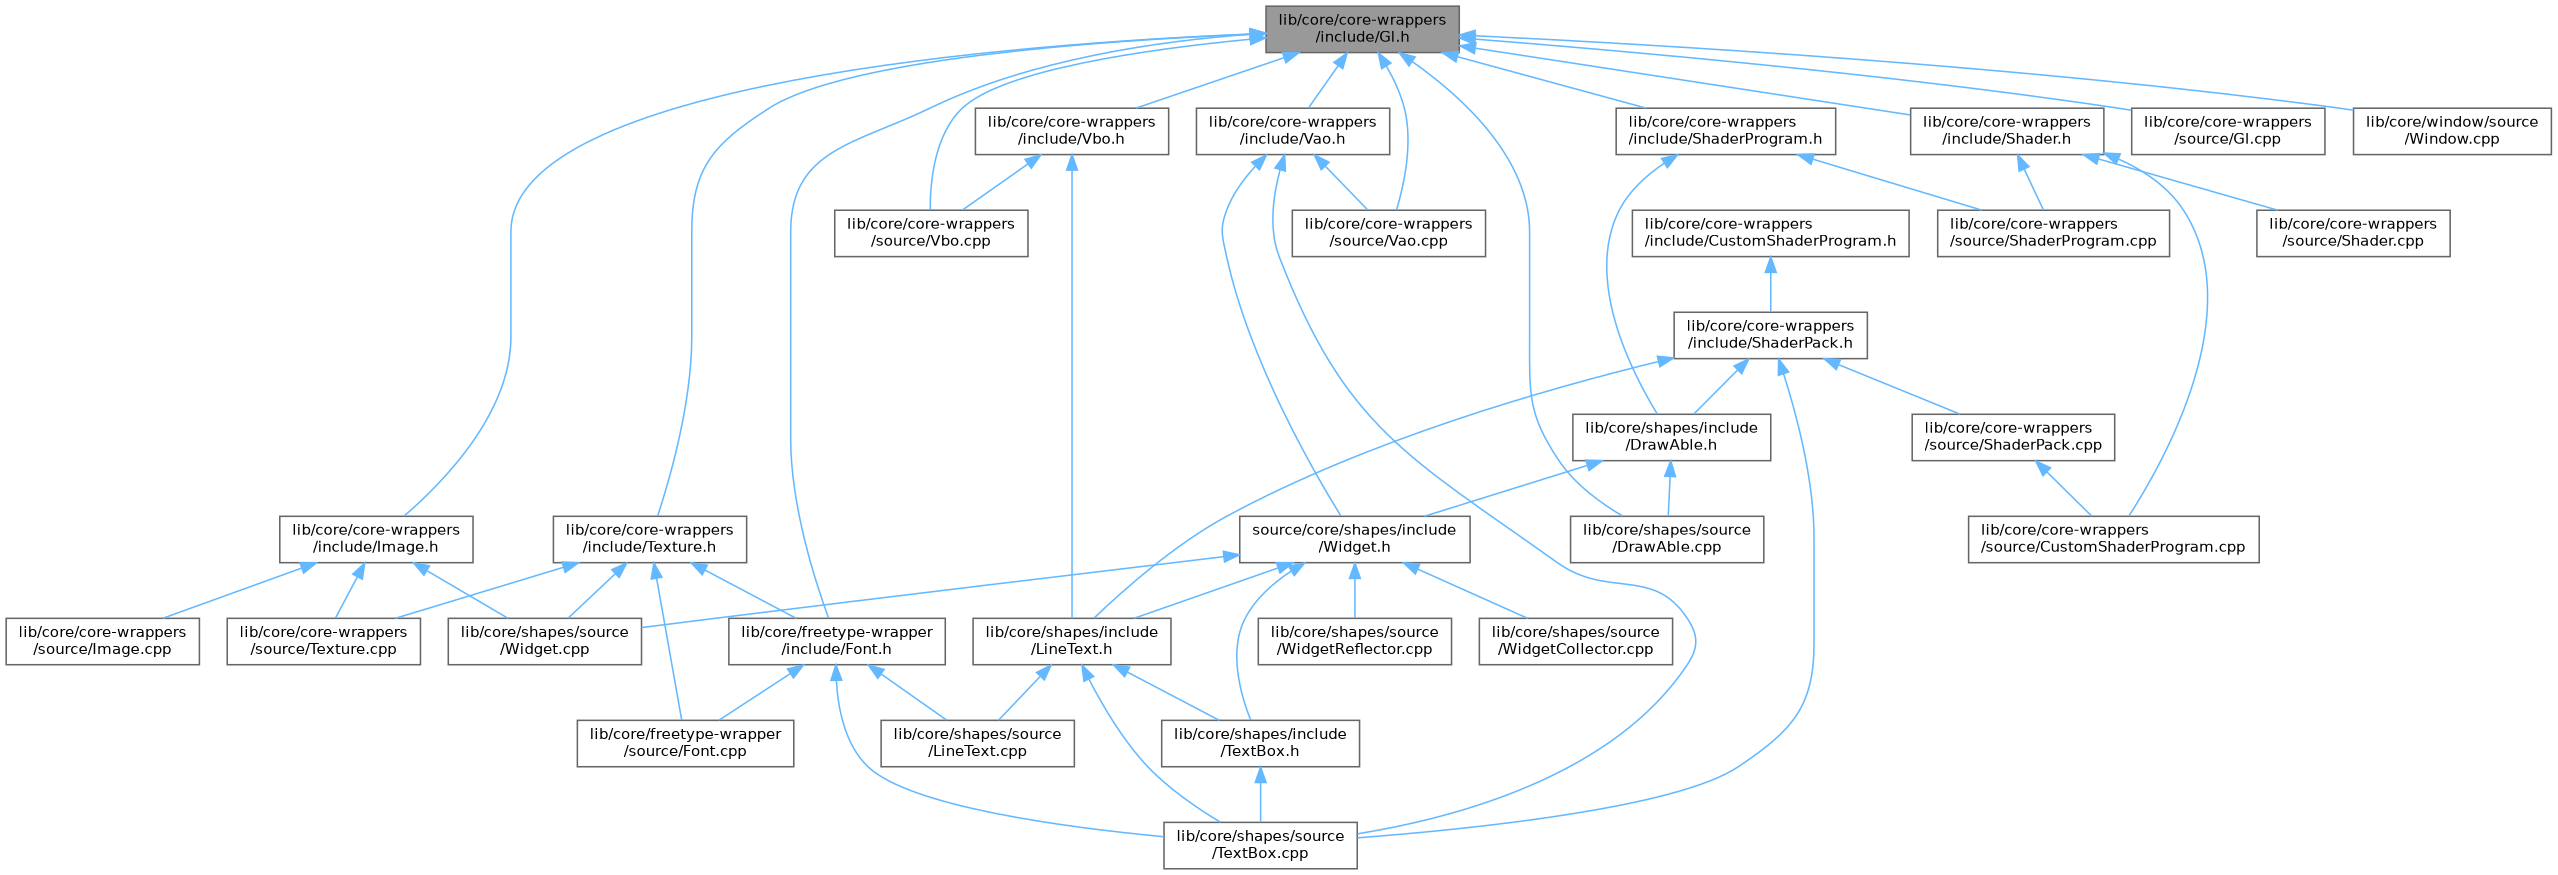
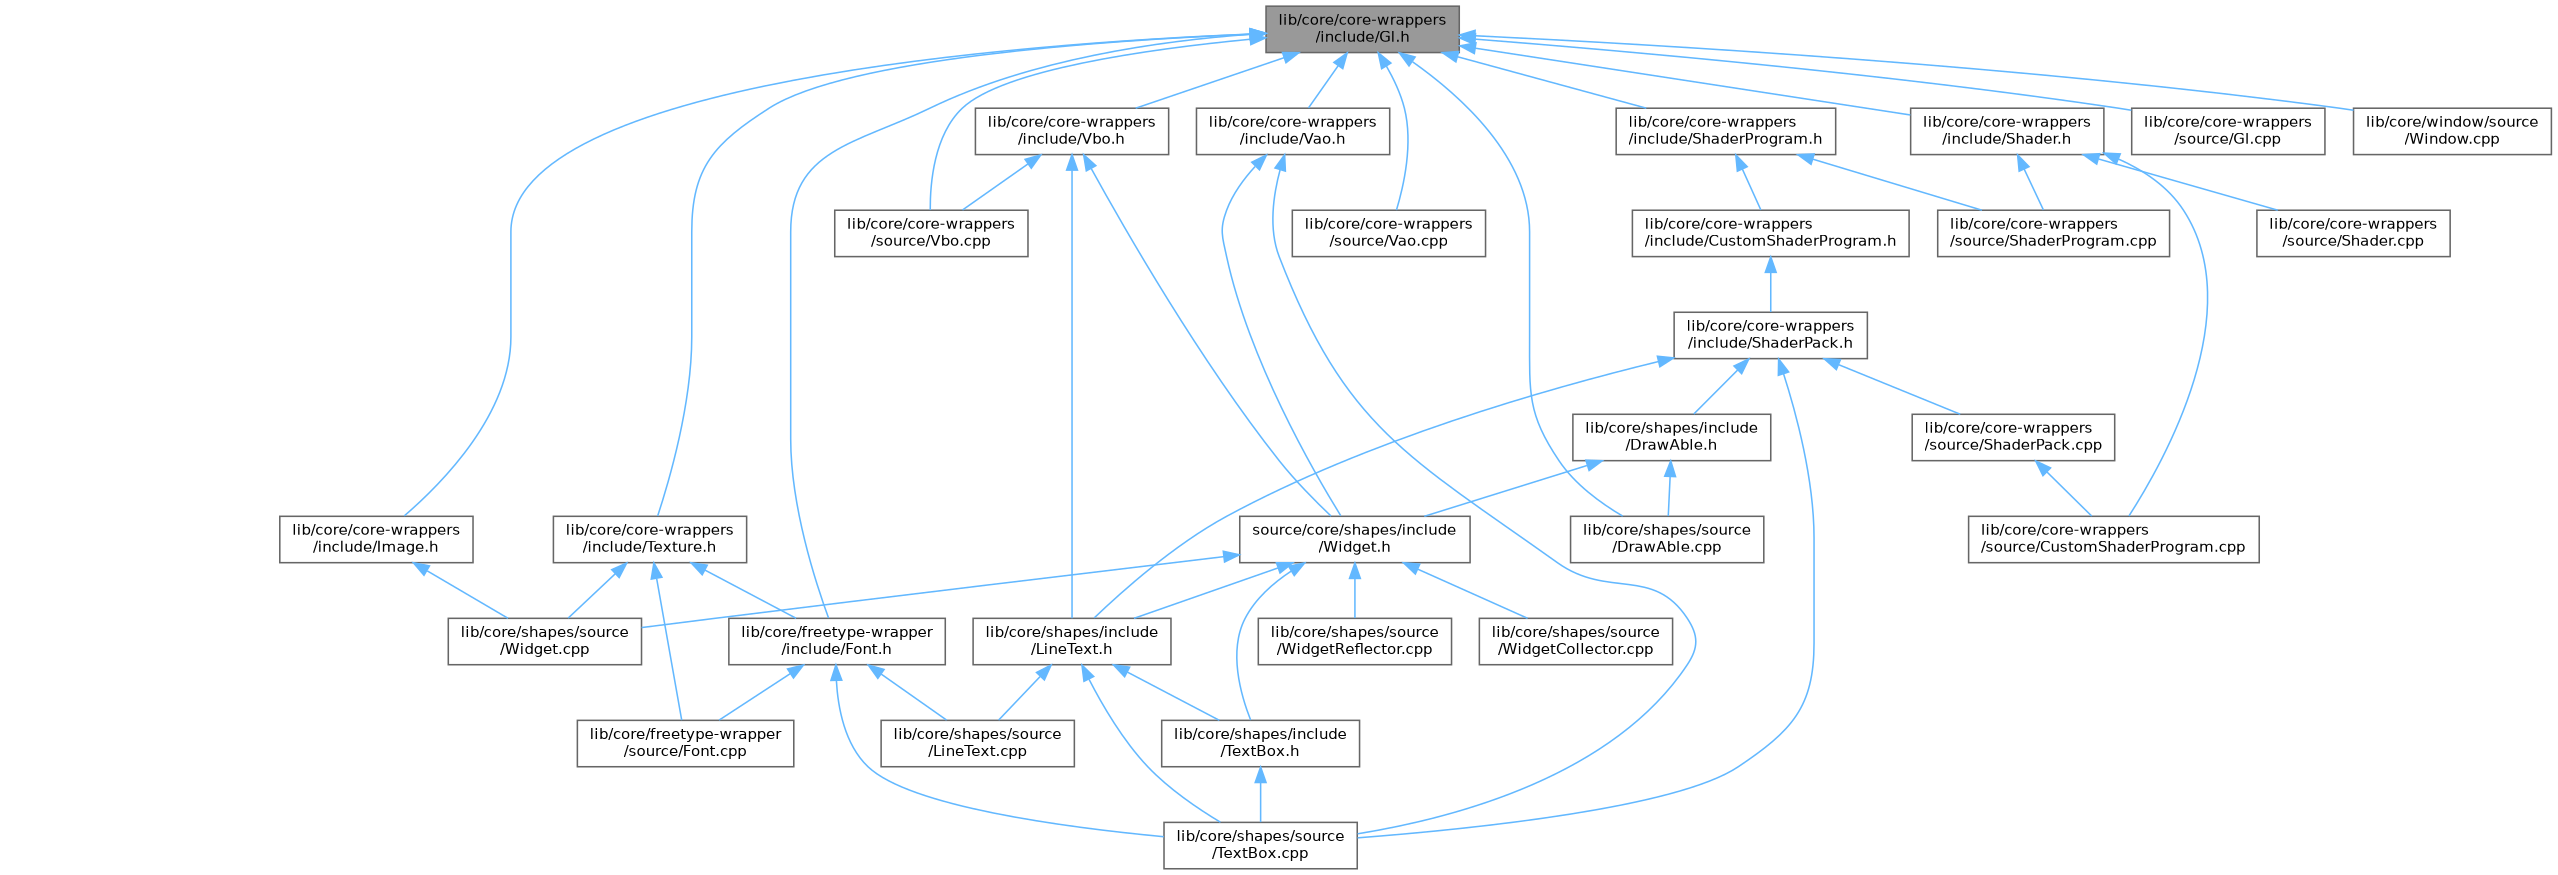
(1347, 188) -> none
(1608, 284) -> (1752, 189)
none -> (1200, 350)
(103, 642) -> none
(324, 642) -> none
